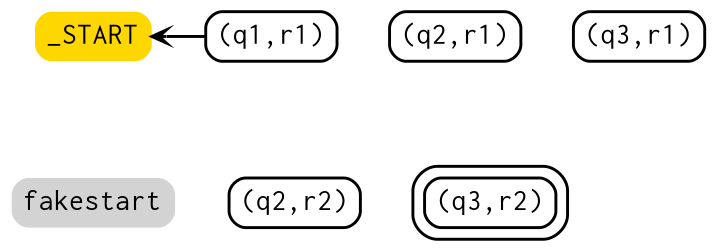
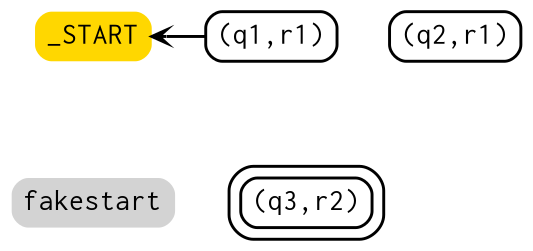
(639, 36) -> none
(295, 203) -> none
